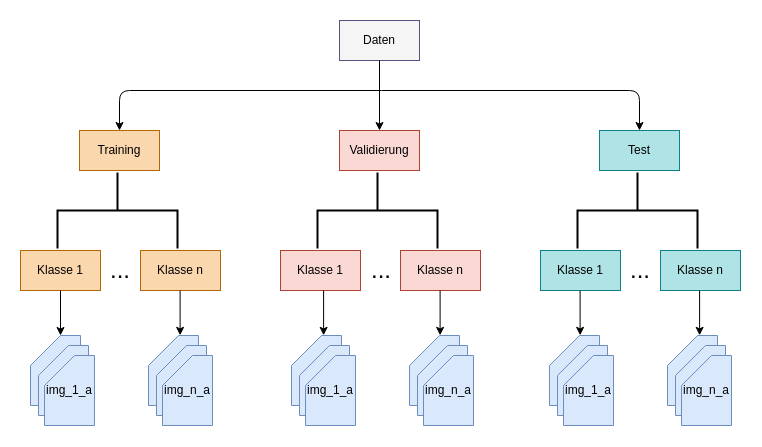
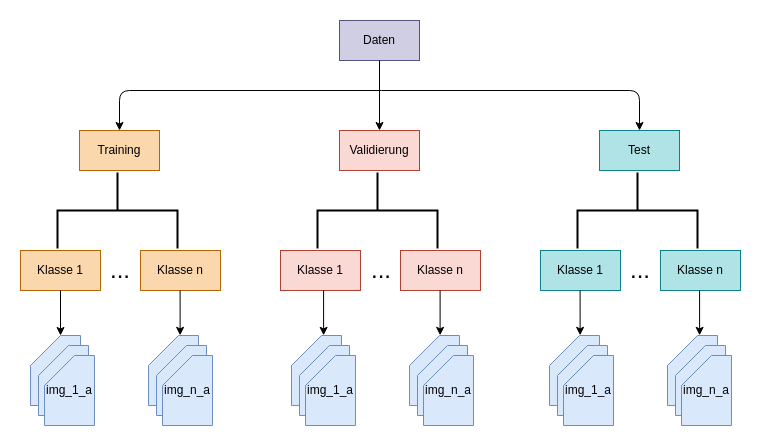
(380, 41) -> (380, 41)
